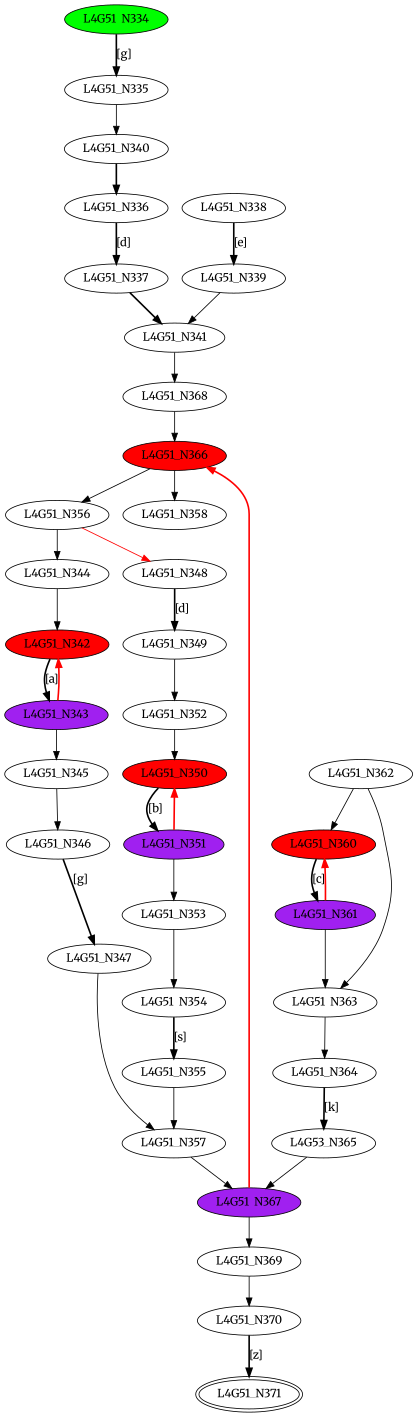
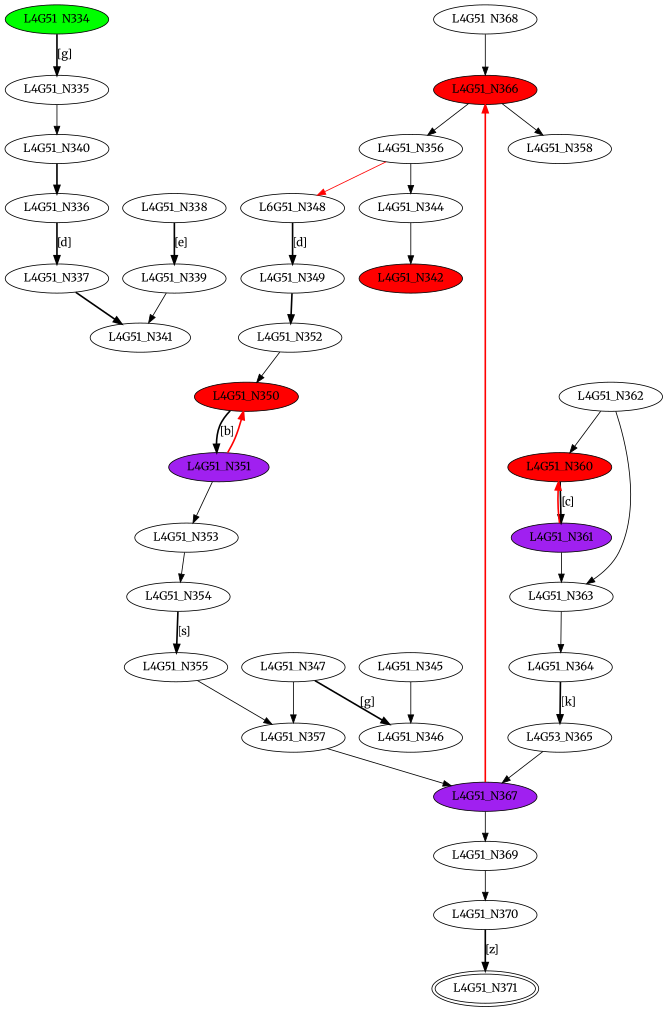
(175, 363) -> none
(175, 574) -> (293, 208)
(175, 676) -> (292, 304)
(56, 715) -> none
(77, 898) -> (349, 700)
